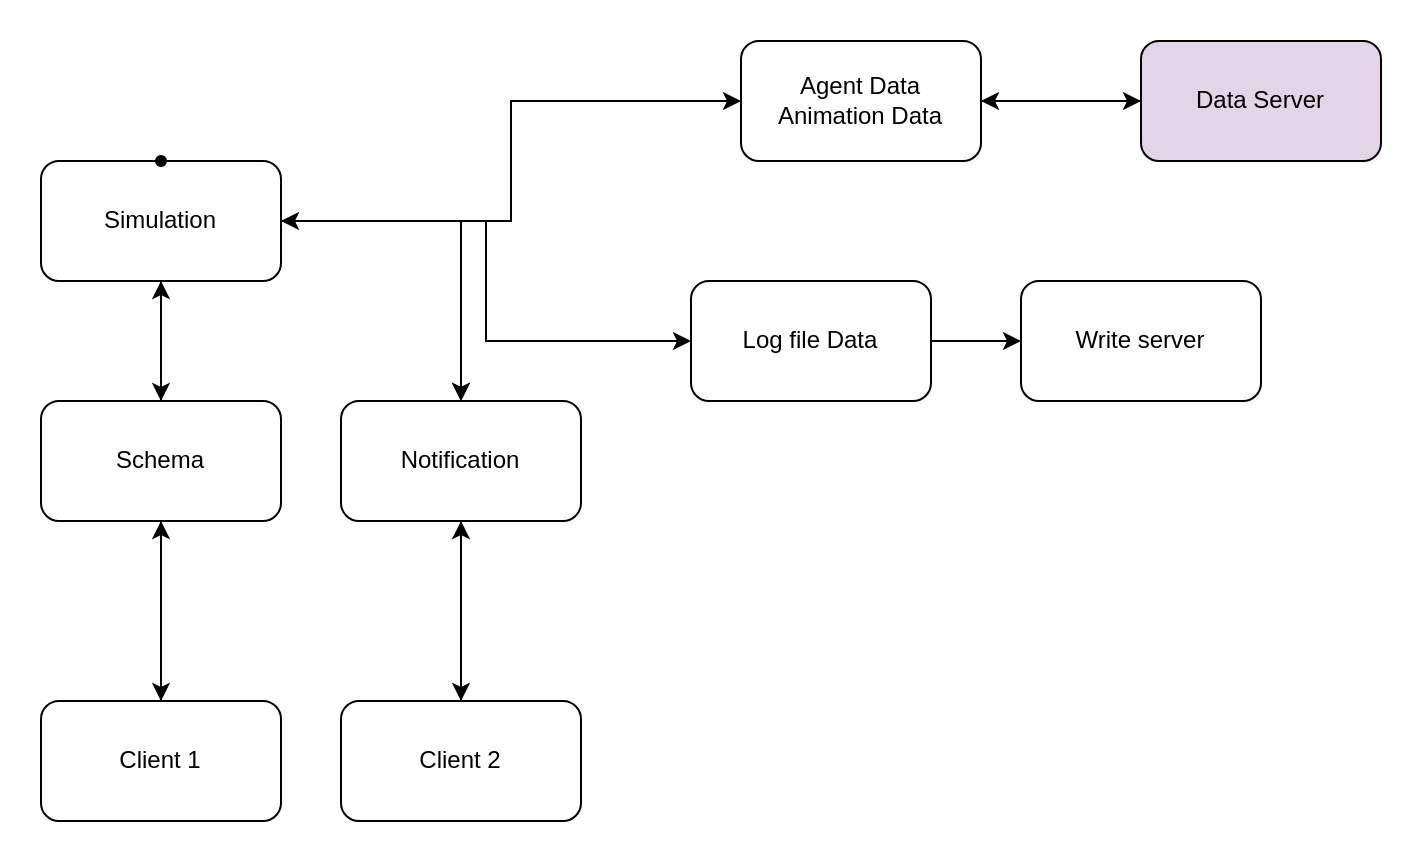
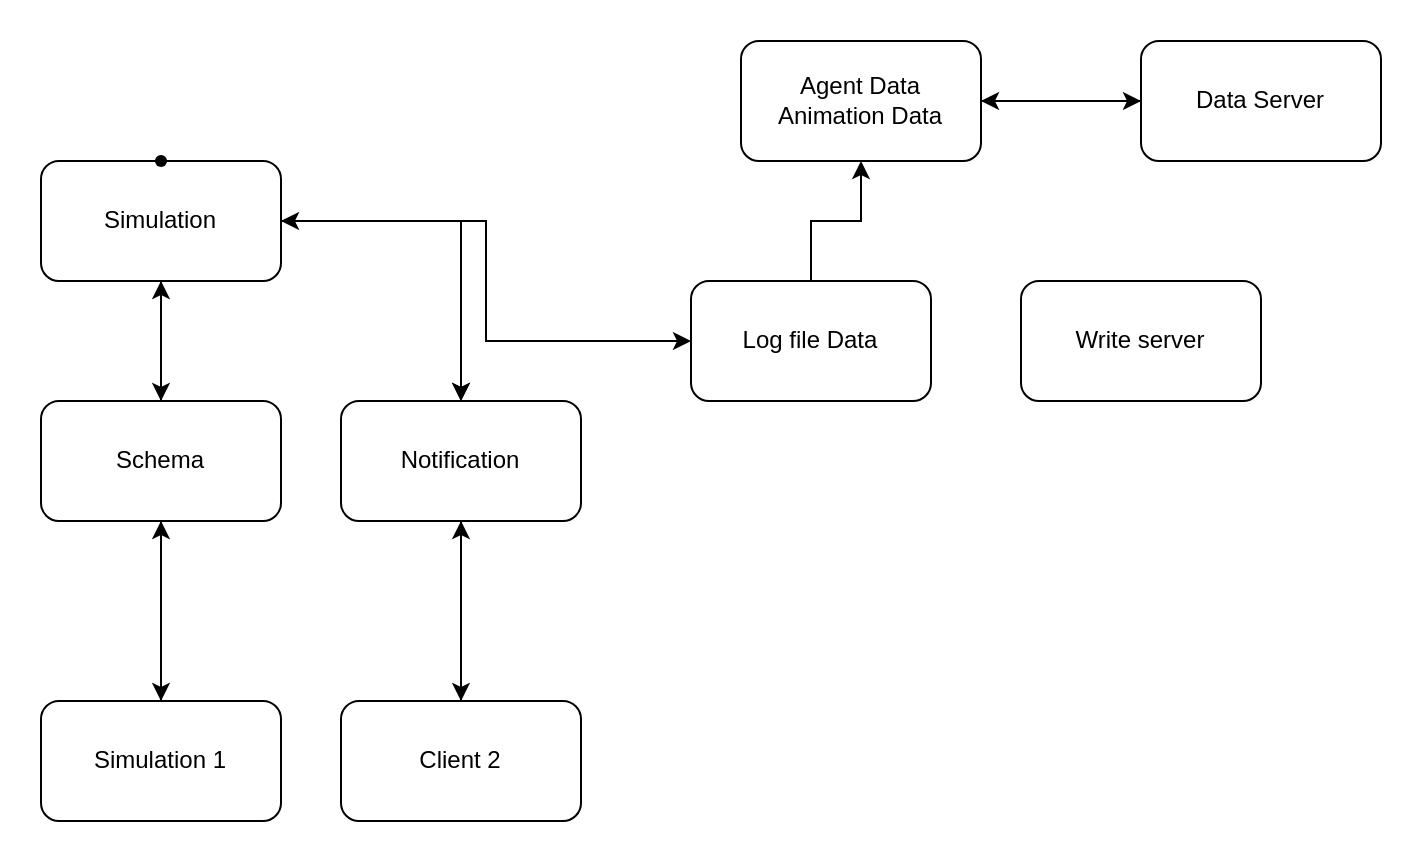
(549, 101) -> none
(1261, 101) -> (1261, 101)
(969, 341) -> (829, 221)
(161, 761) -> (161, 761)
